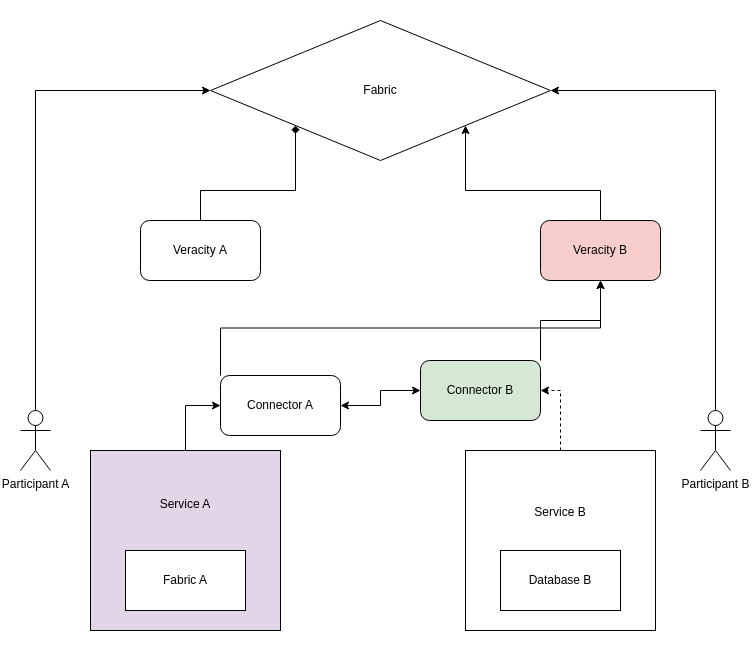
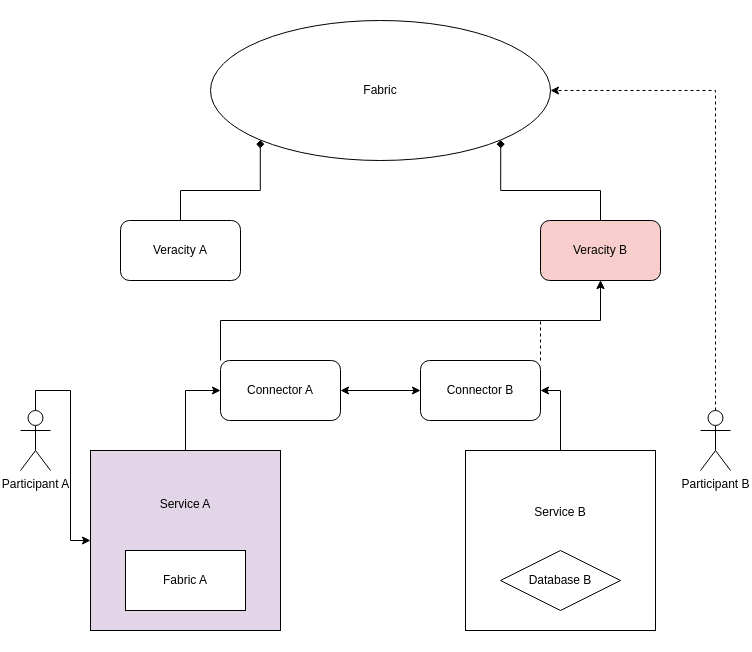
(381, 91) -> (381, 91)
(36, 158) -> (71, 454)
(716, 171) -> (716, 171)
(466, 180) -> (501, 170)
(201, 251) -> (181, 251)
(541, 341) -> (541, 341)
(481, 391) -> (481, 391)
(281, 406) -> (281, 391)
(561, 414) -> (561, 414)
(561, 581) -> (561, 581)
